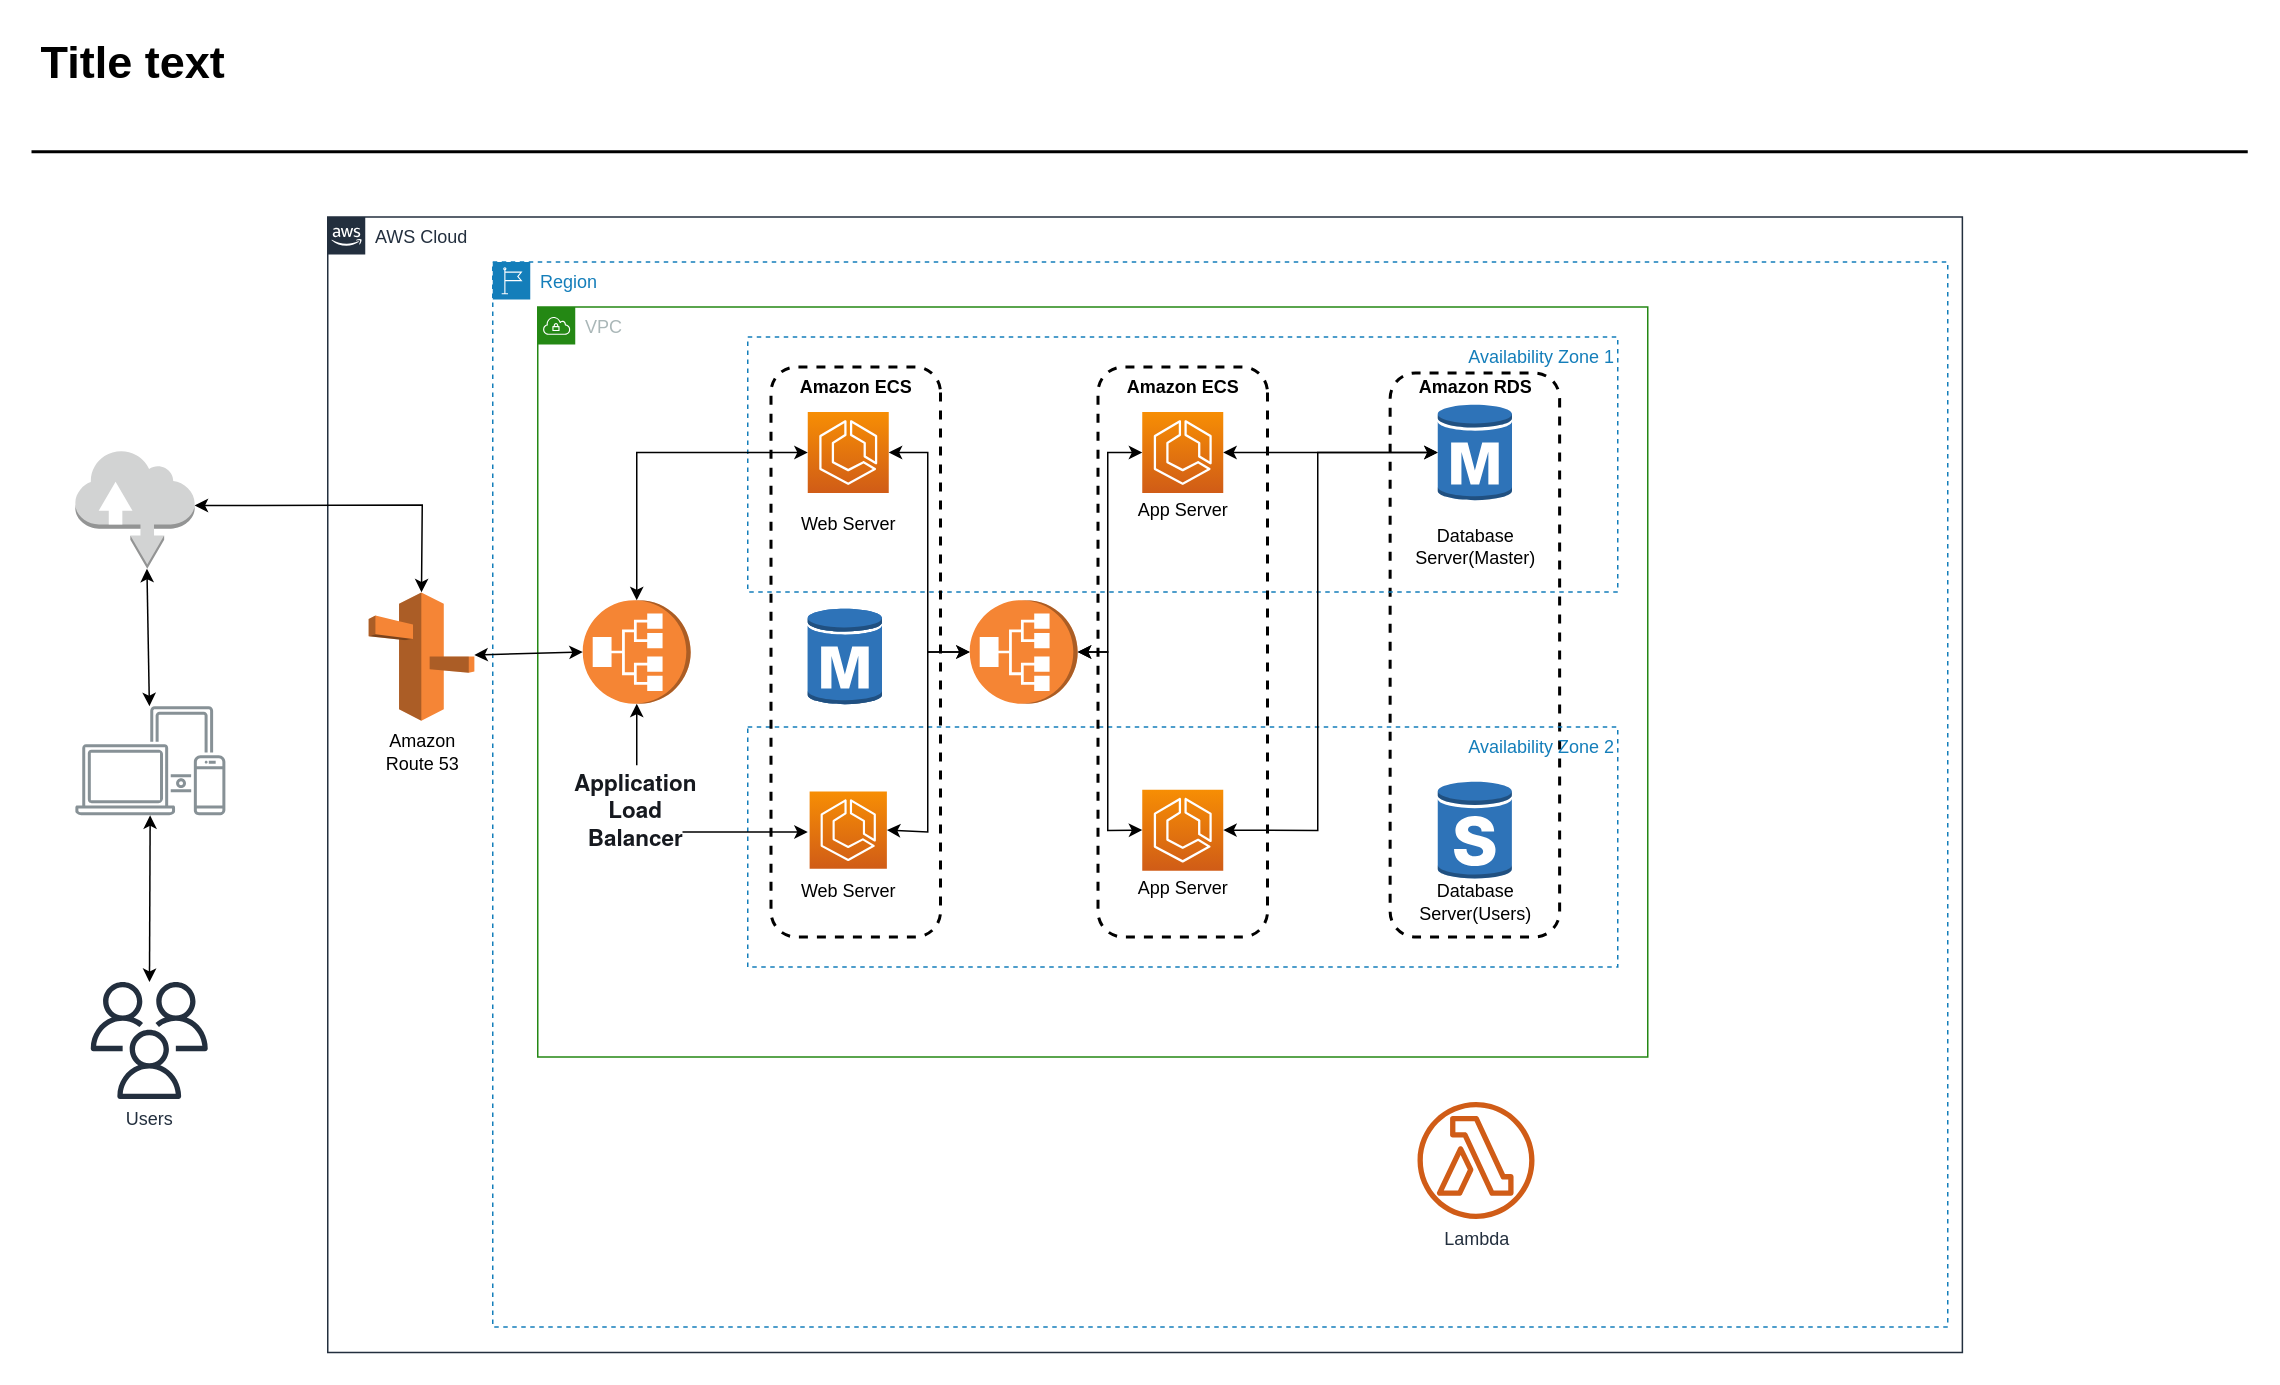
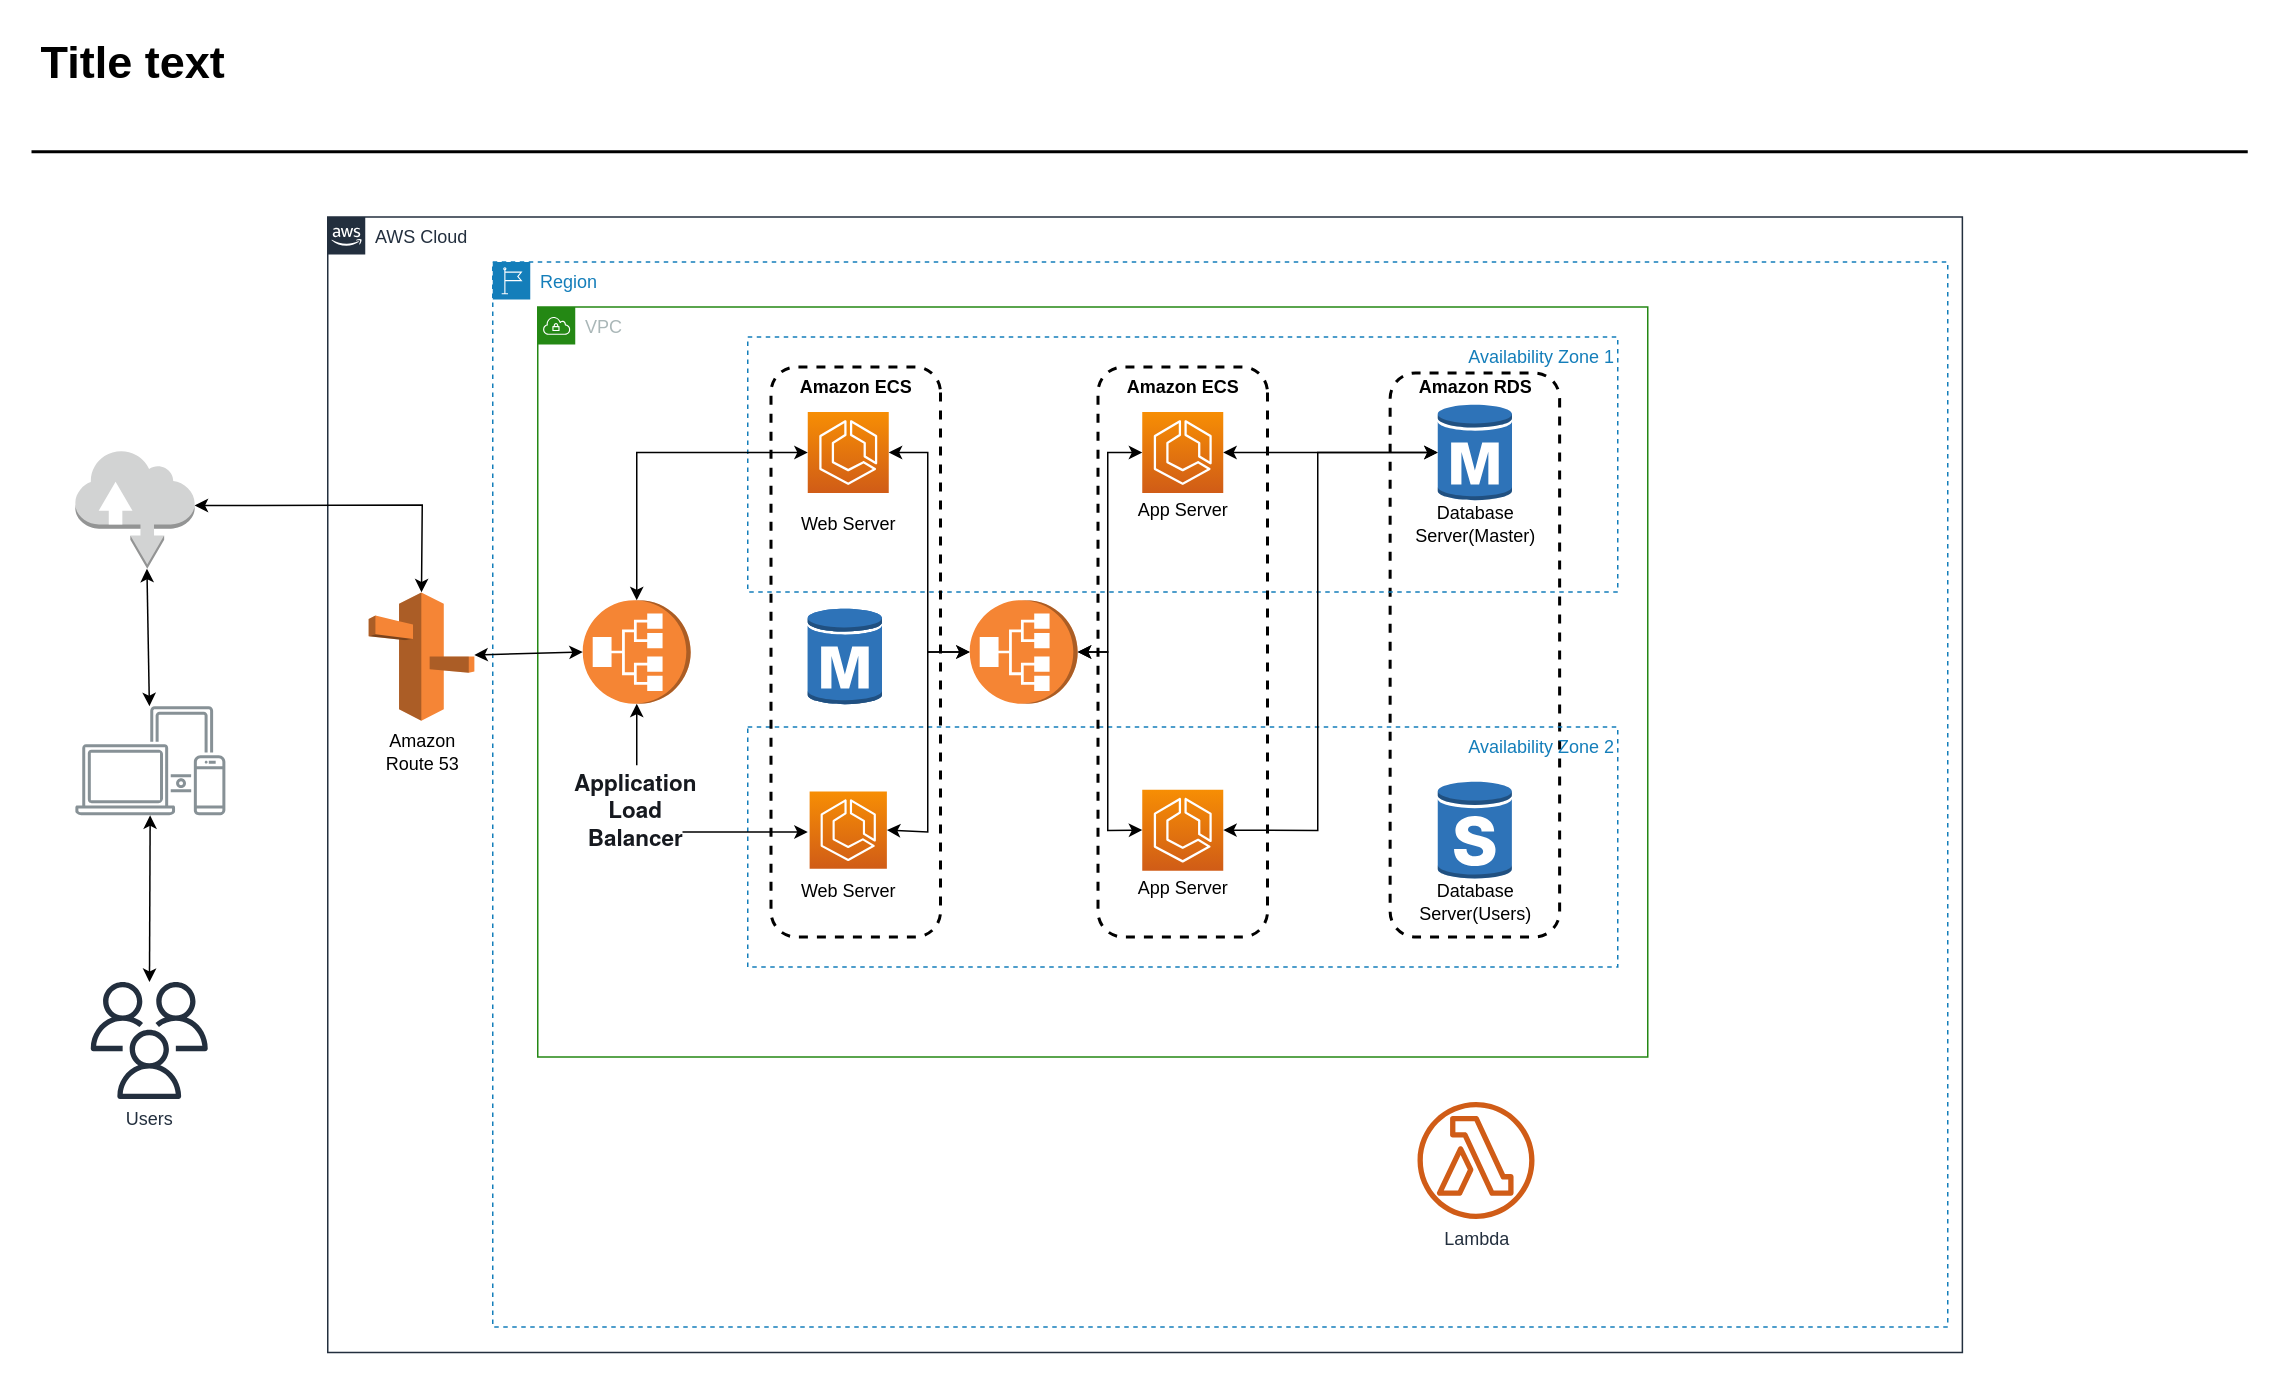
(1475, 547) -> (1475, 524)
